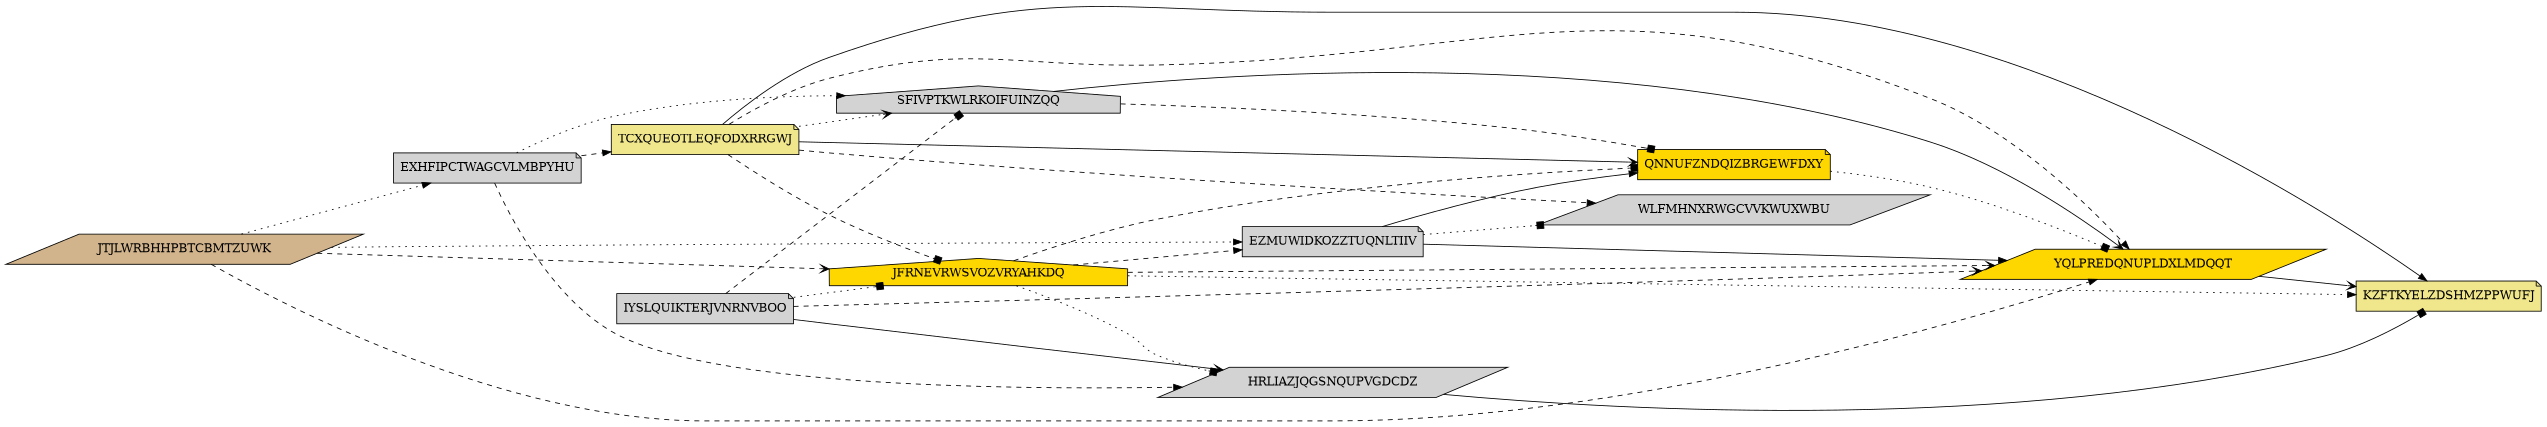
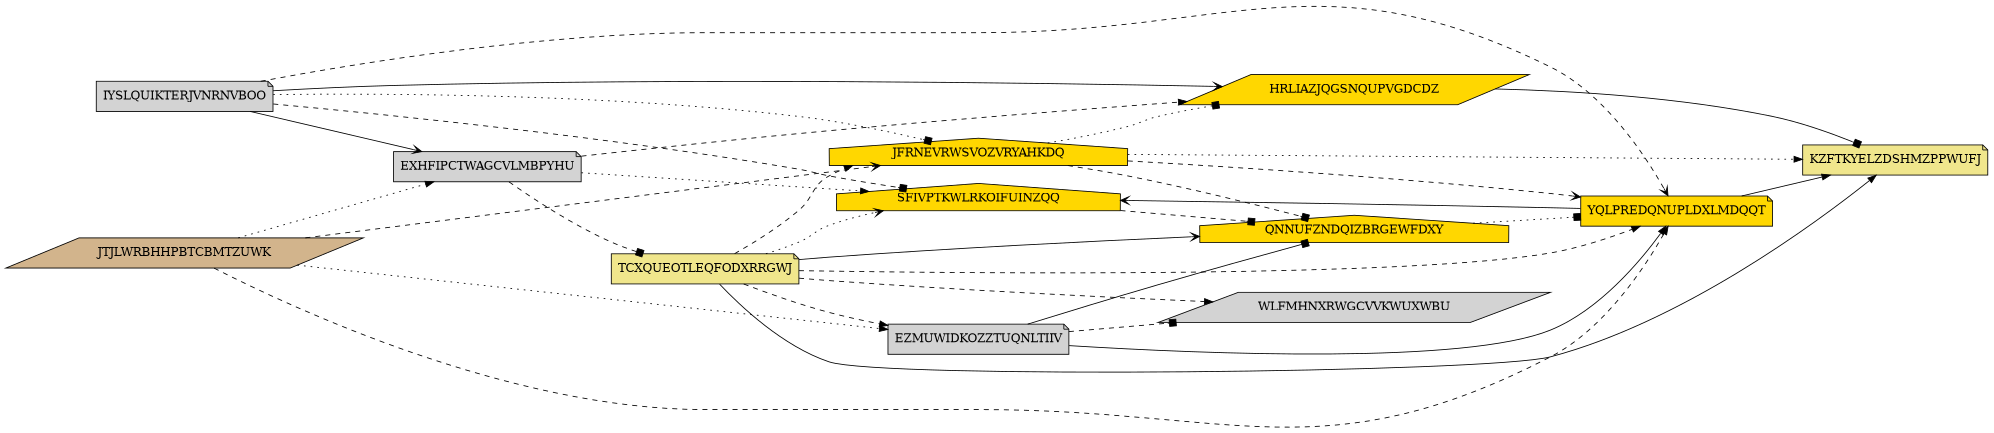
(1601, 82) -> (1355, 204)
(978, 101) -> (978, 199)
none -> (332, 131)
(592, 154) -> (570, 221)
(1734, 165) -> (1354, 230)
(1510, 193) -> (1164, 283)
(822, 211) -> (793, 215)
(1479, 230) -> (1118, 327)
(1153, 258) -> (811, 307)
(2143, 264) -> (1677, 211)
(2303, 281) -> (1782, 187)
(1333, 382) -> (1354, 90)
